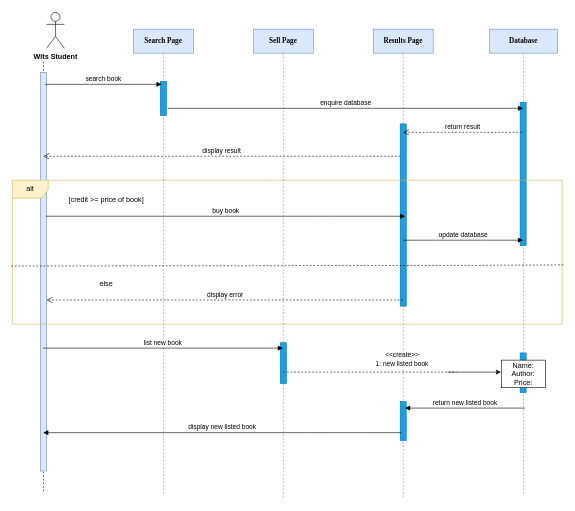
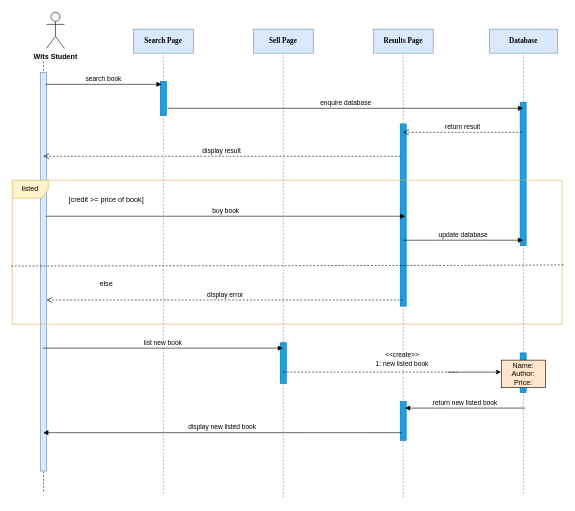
(30, 189) -> (30, 189)
(524, 374) -> (524, 374)
